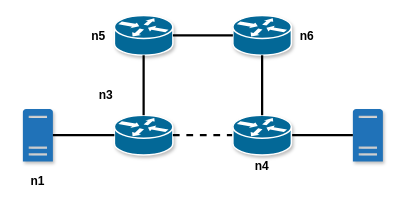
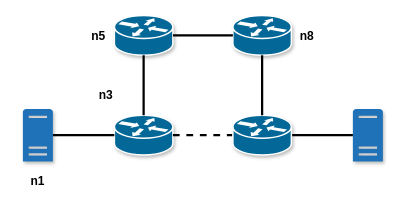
(307, 36) -> (307, 36)
(262, 166) -> none
